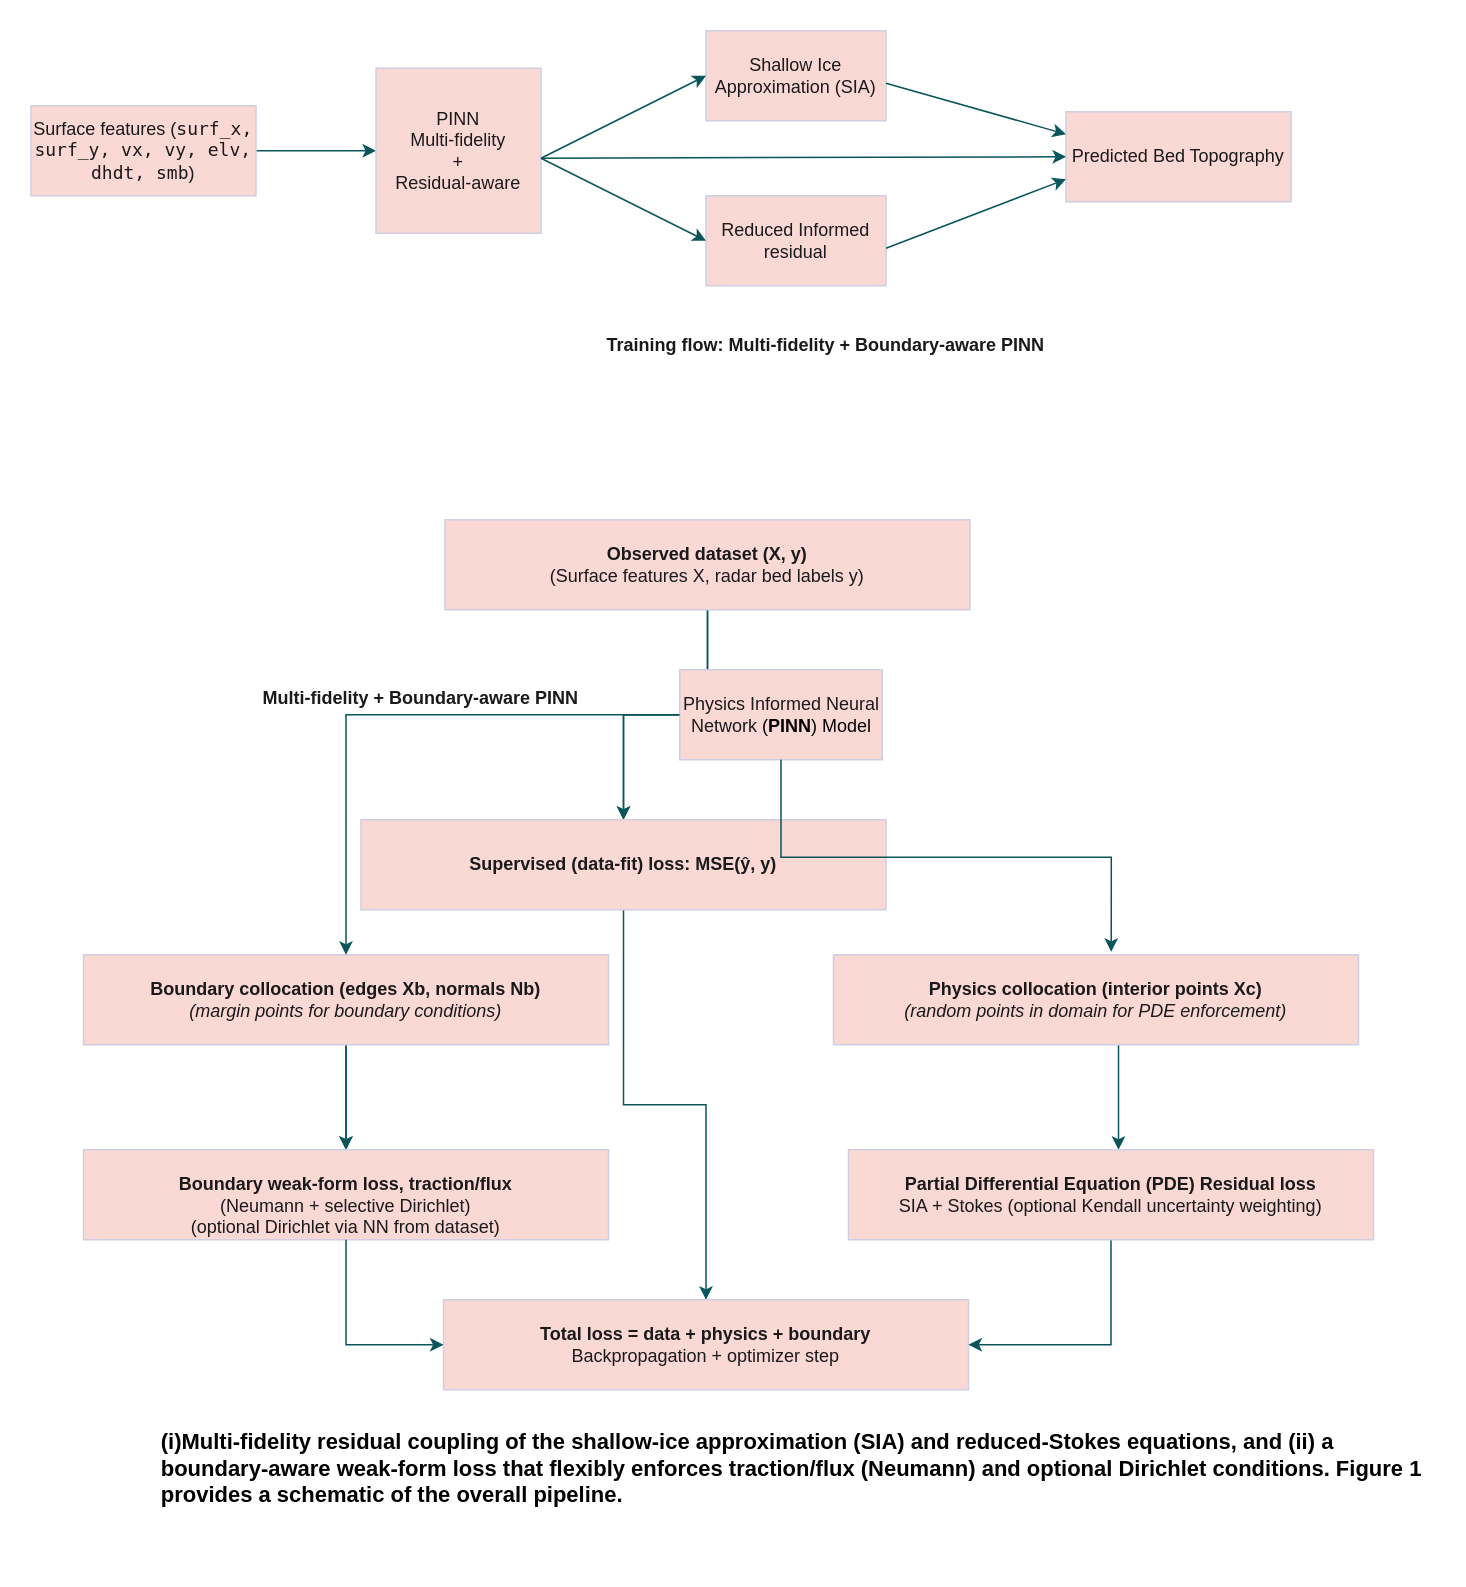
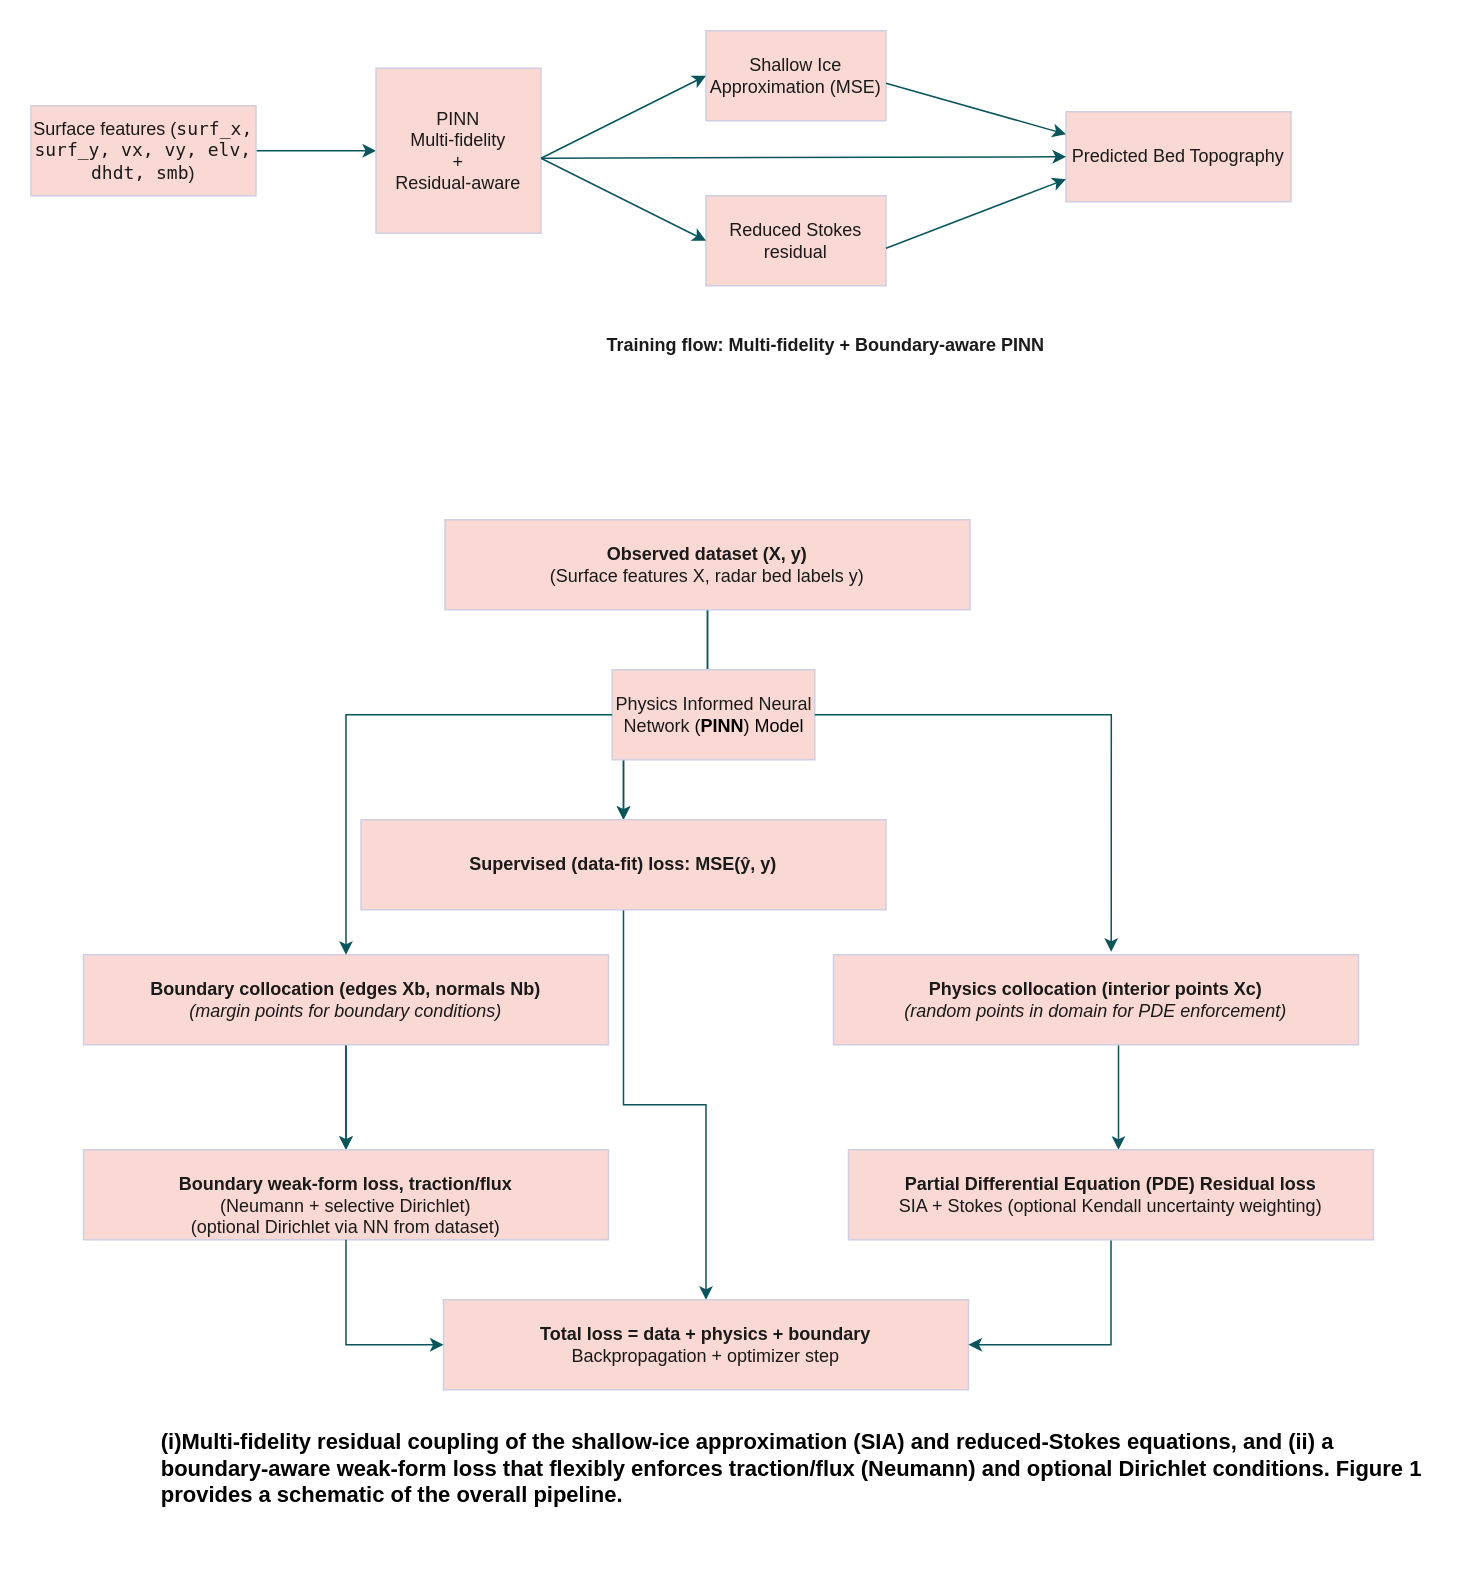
(796, 76) -> (796, 76)
(796, 241) -> (796, 241)
(421, 698) -> none
(781, 715) -> (713, 715)
